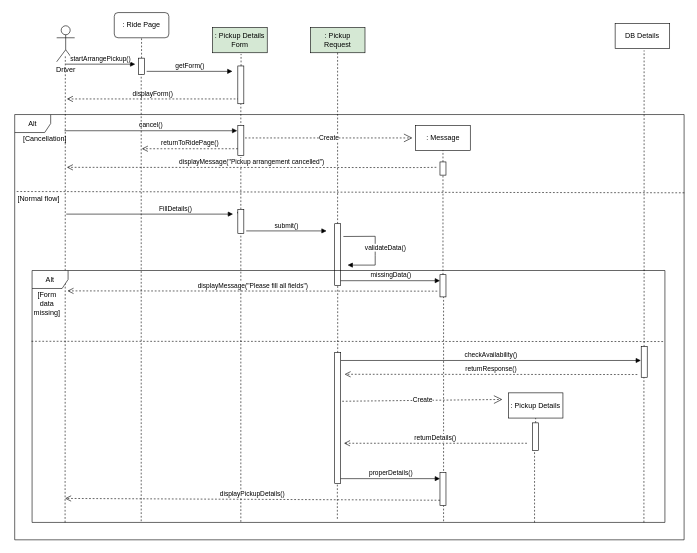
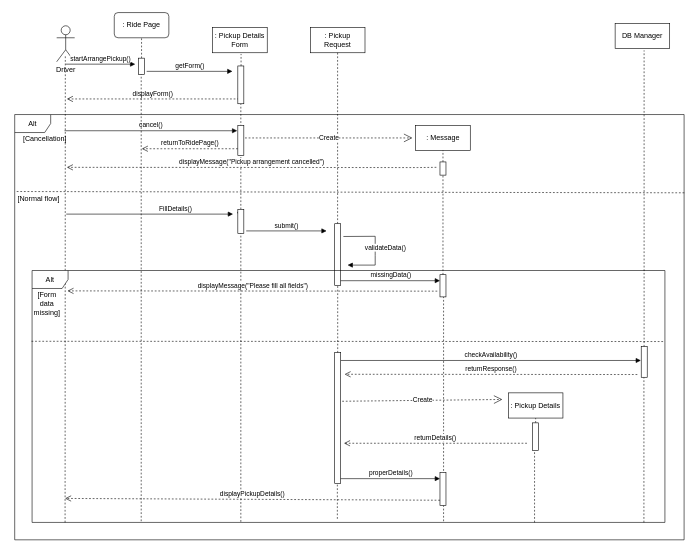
(643, 36) -> (643, 36)
(240, 40) -> (240, 40)
(338, 40) -> (338, 40)
